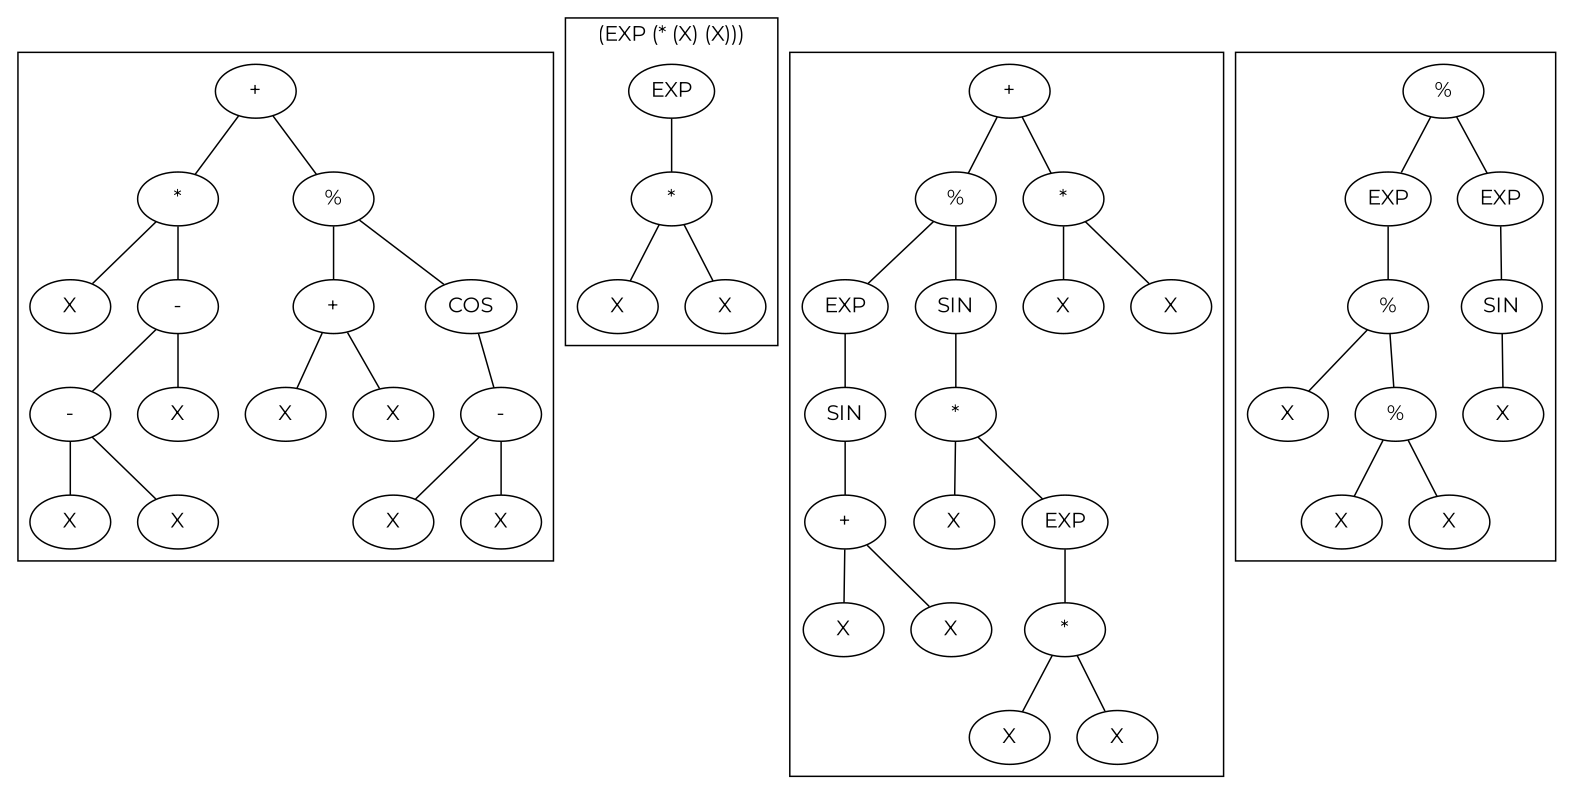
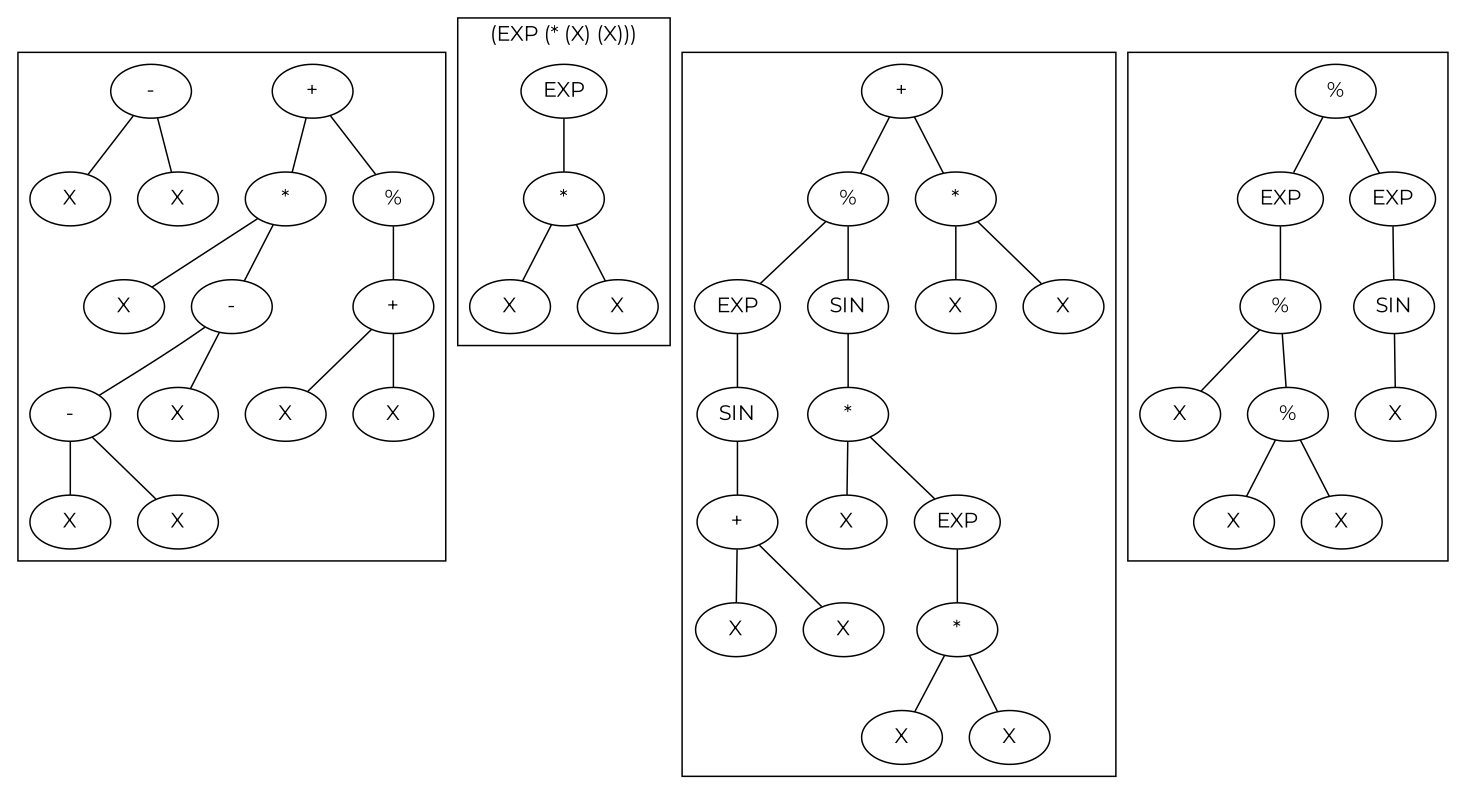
(471, 307) -> none
